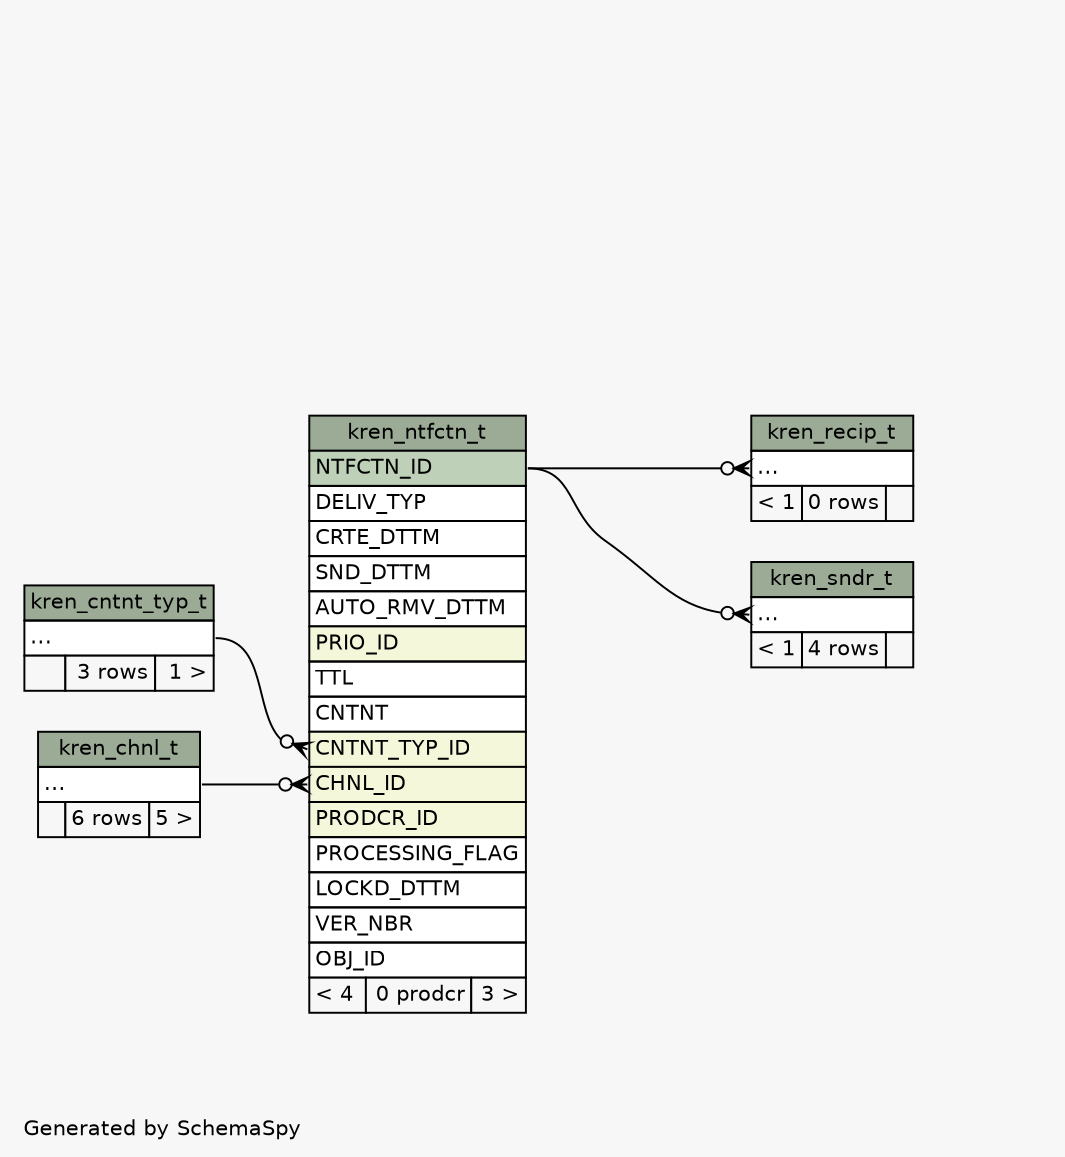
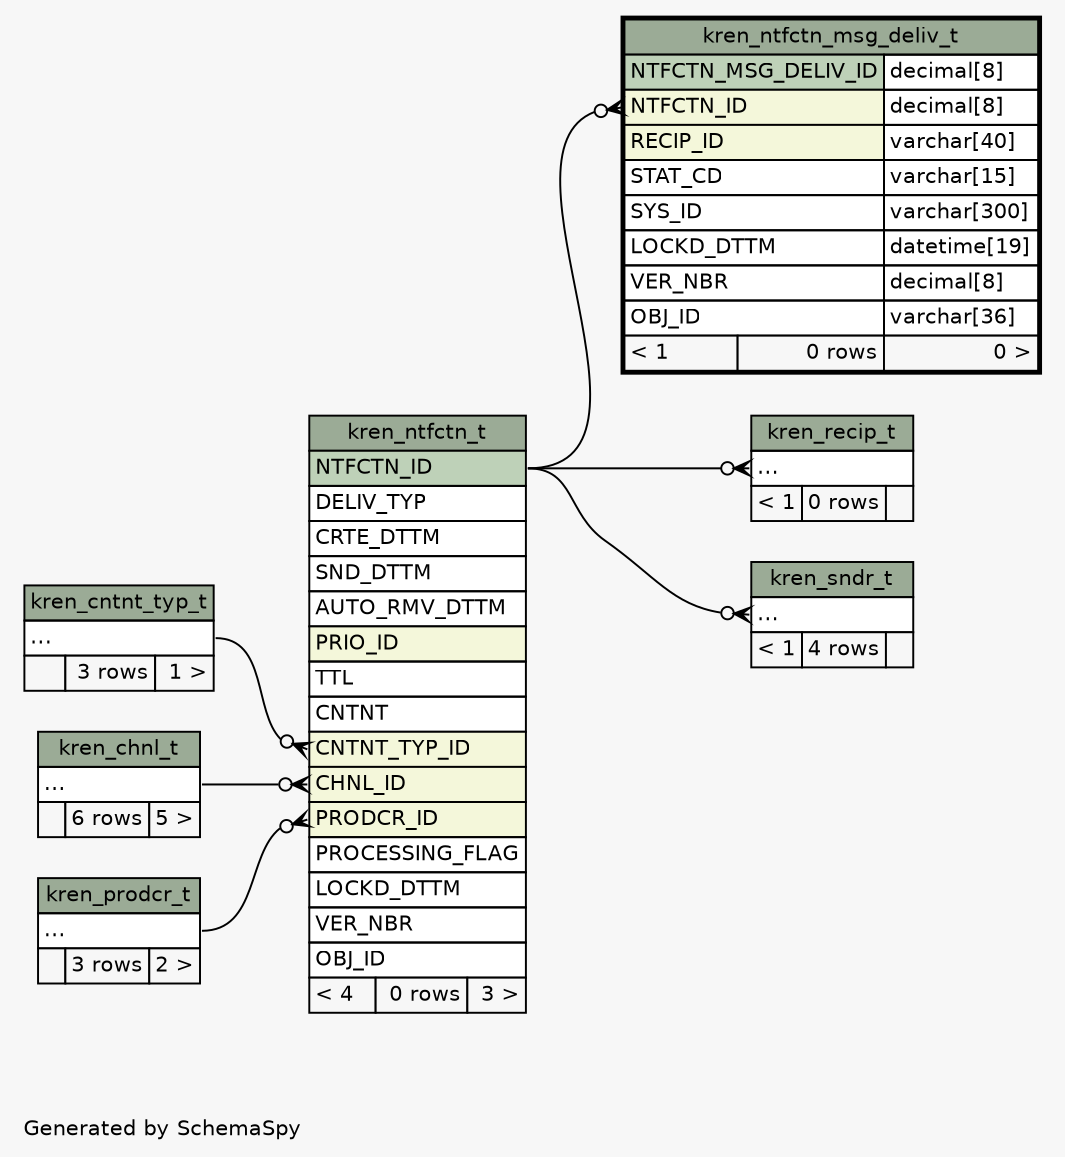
none -> (831, 195)
none -> (118, 931)
(421, 994) -> (425, 994)
